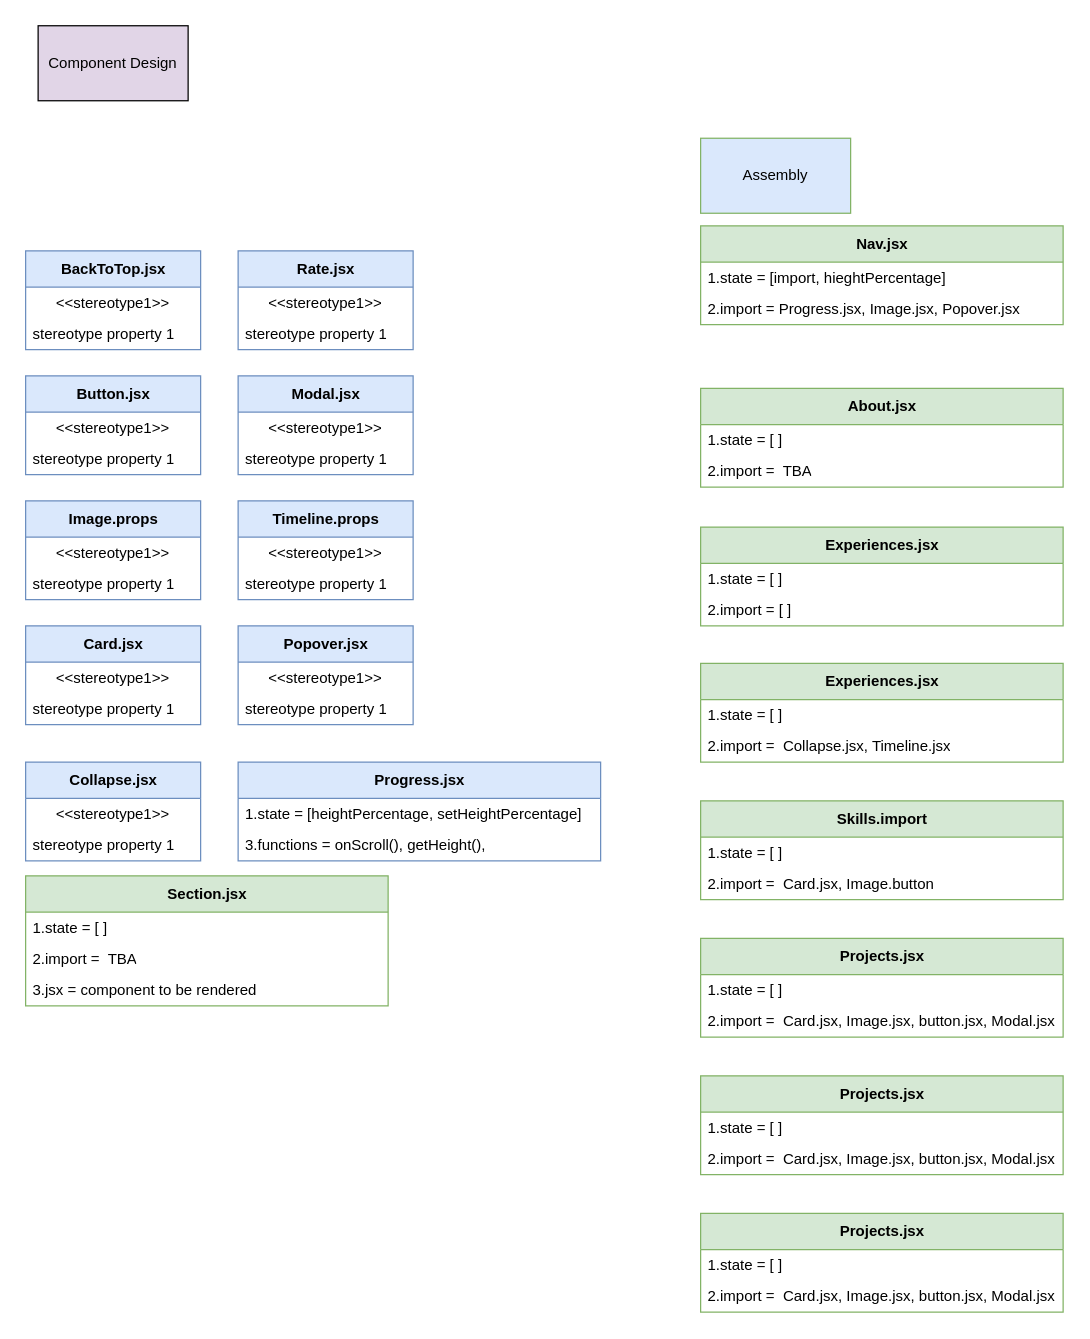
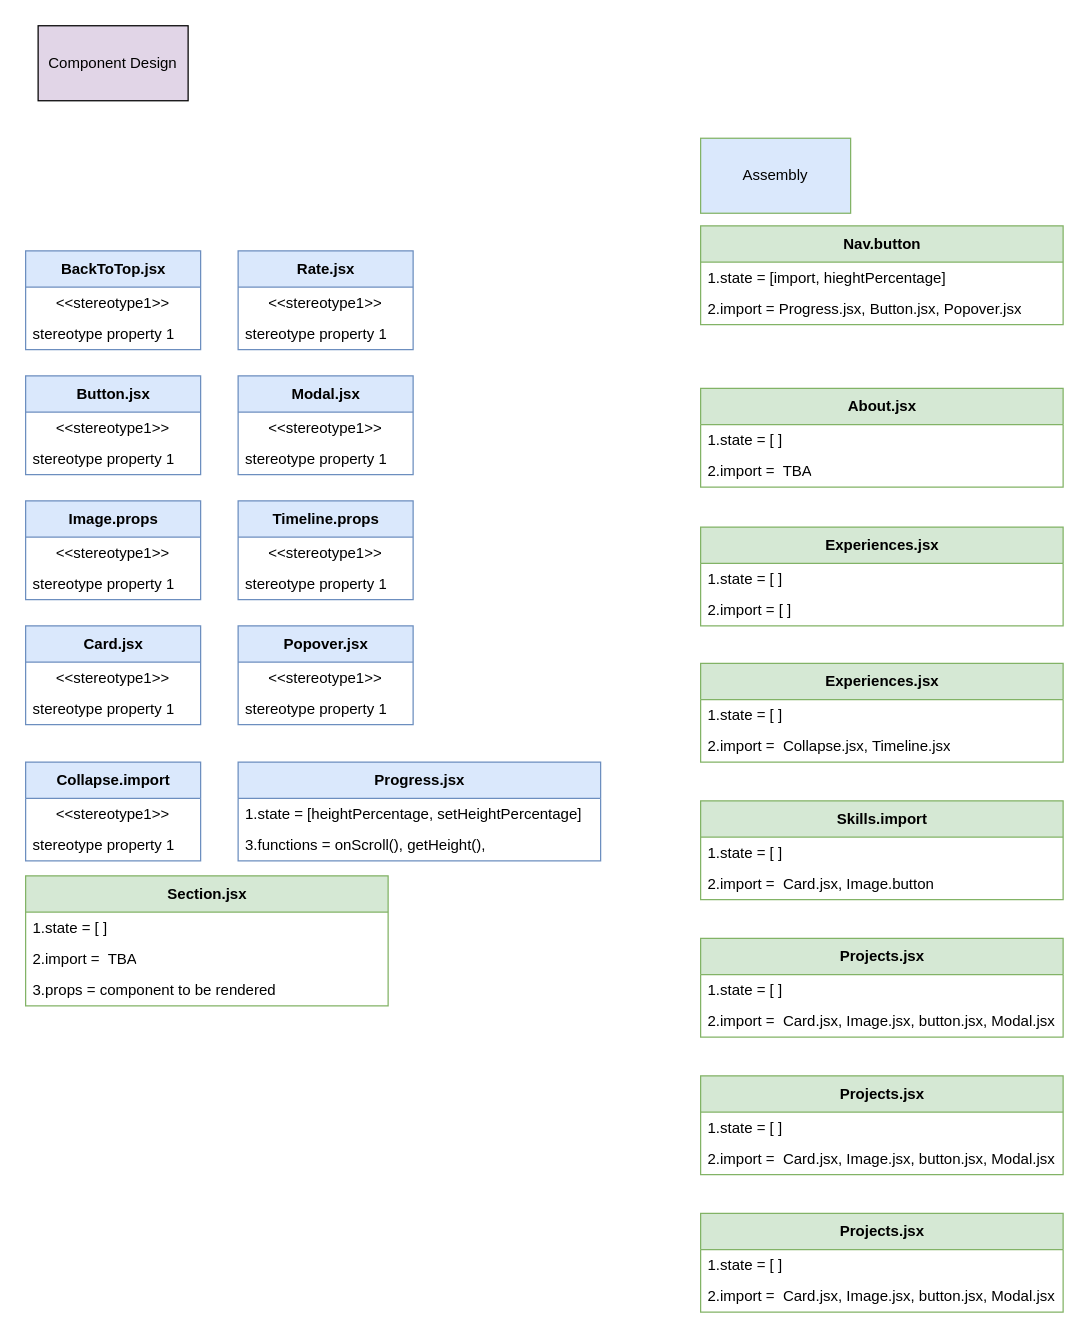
(883, 244) -> (883, 244)
(884, 309) -> (888, 309)
(114, 781) -> (114, 781)
(156, 991) -> (164, 991)
